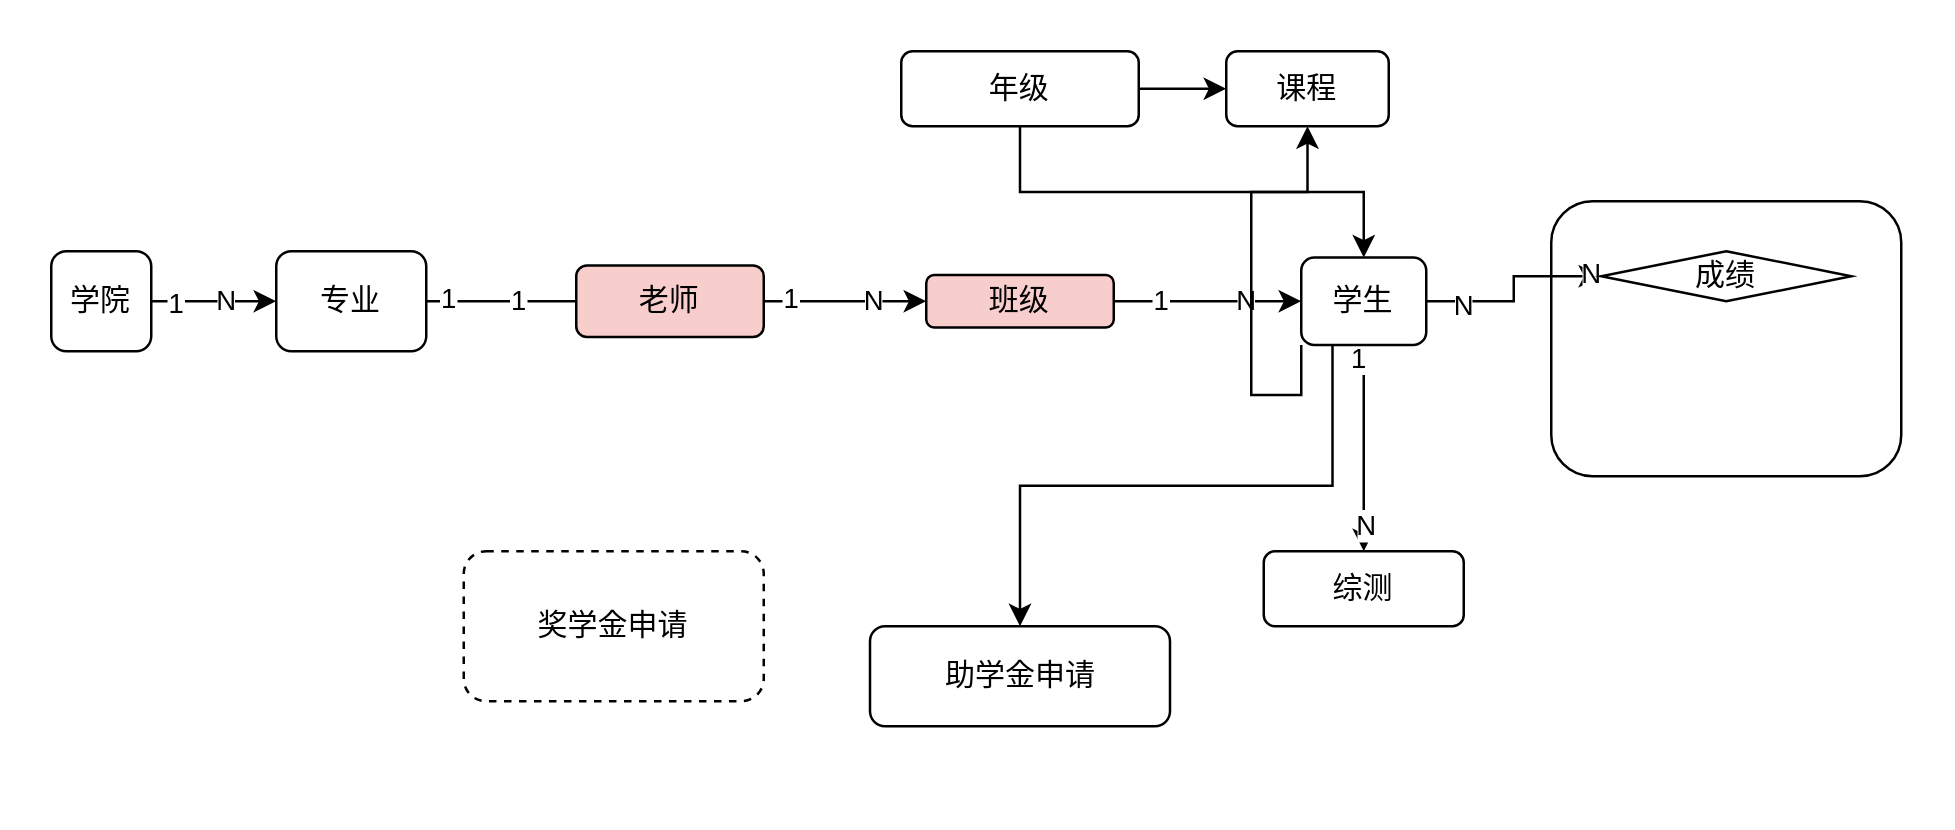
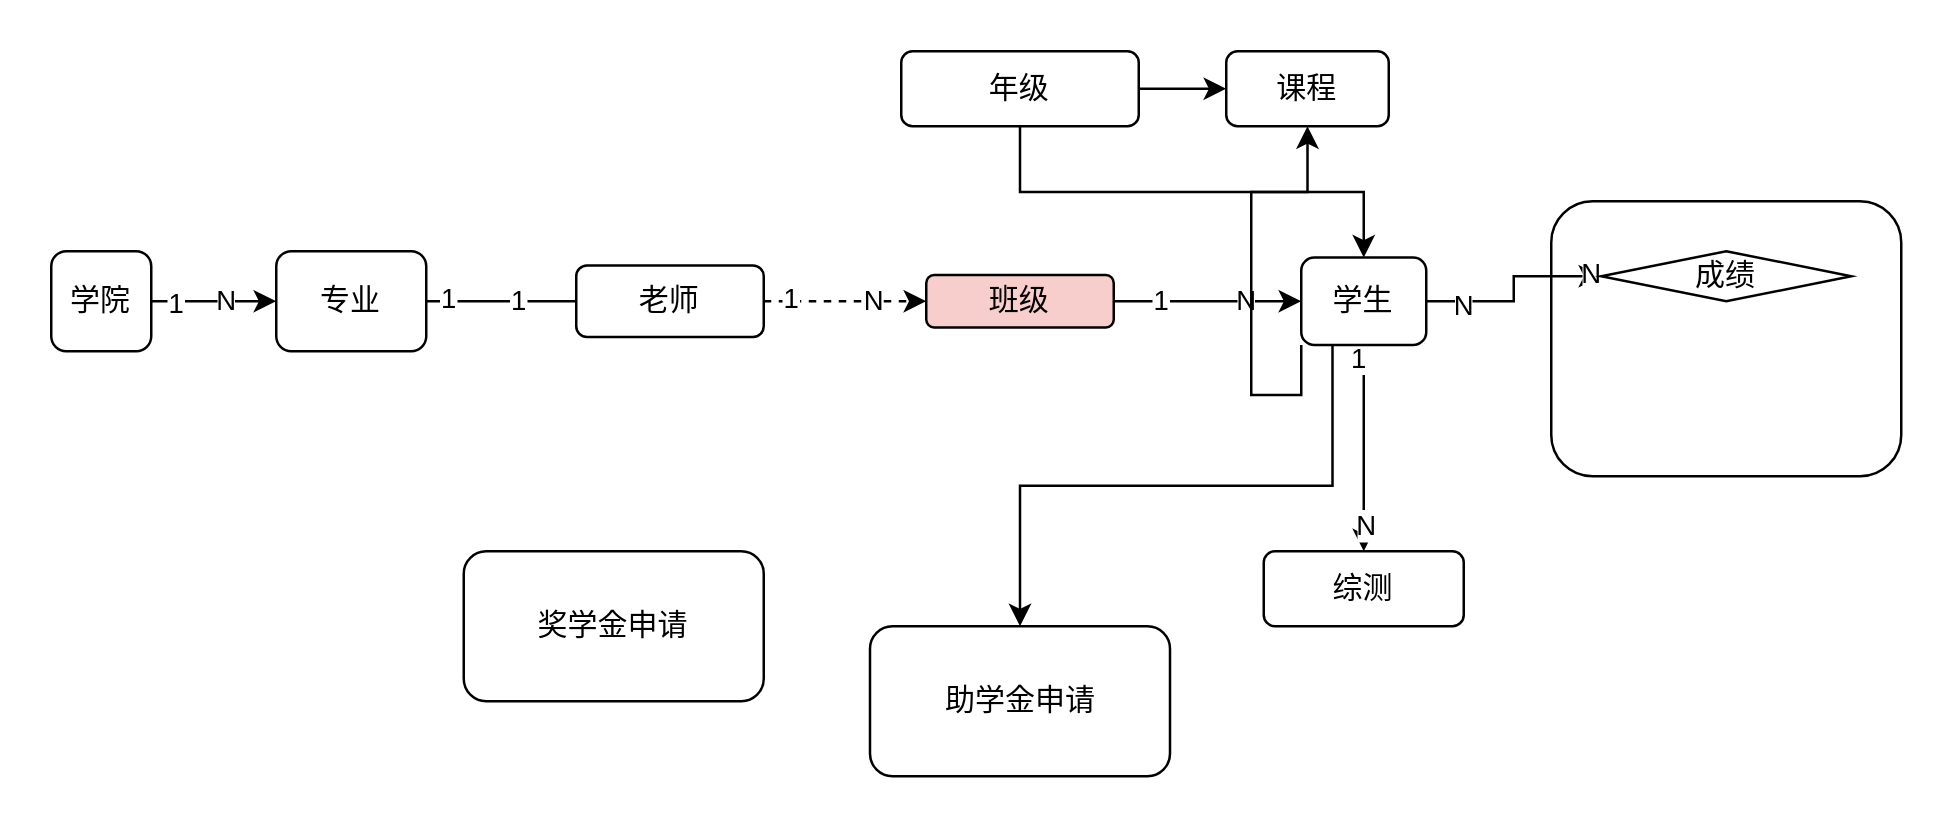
(670, 301) -> (670, 301)
(832, 301) -> (832, 301)
(614, 626) -> (614, 626)
(1020, 676) -> (1020, 701)
